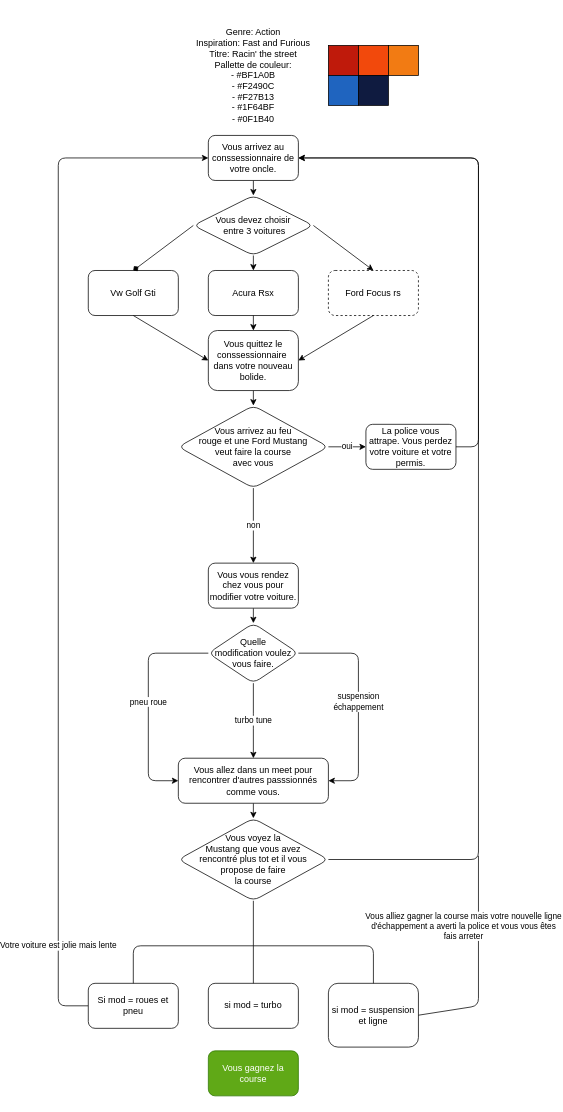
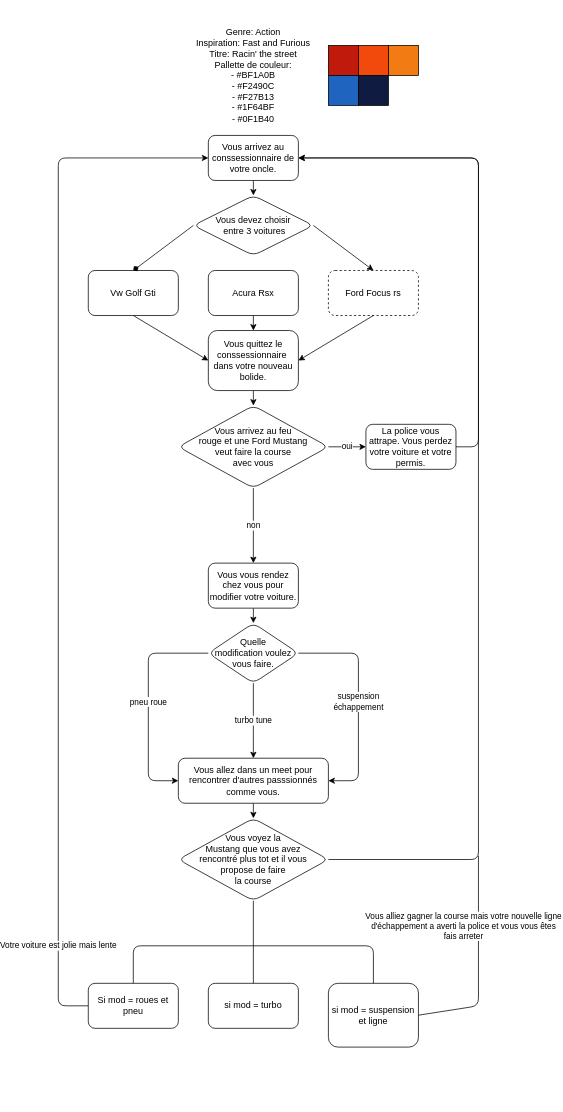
(253, 260) -> none
(253, 1073) -> none
